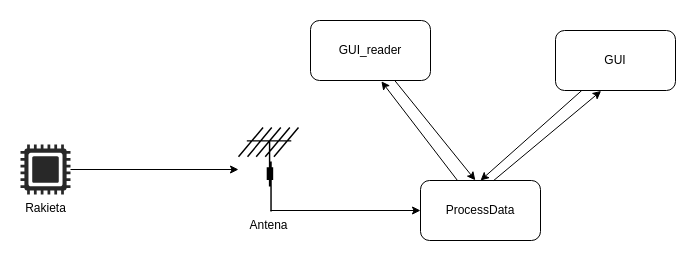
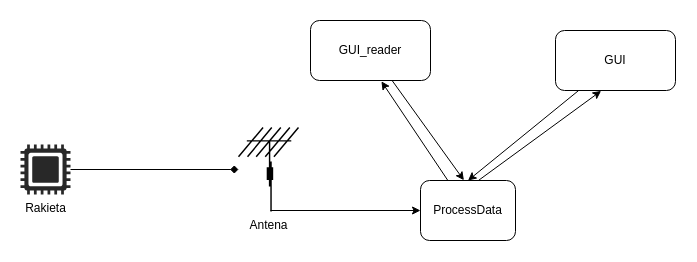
(230, 170) -> (229, 170)
(481, 211) -> (468, 211)
